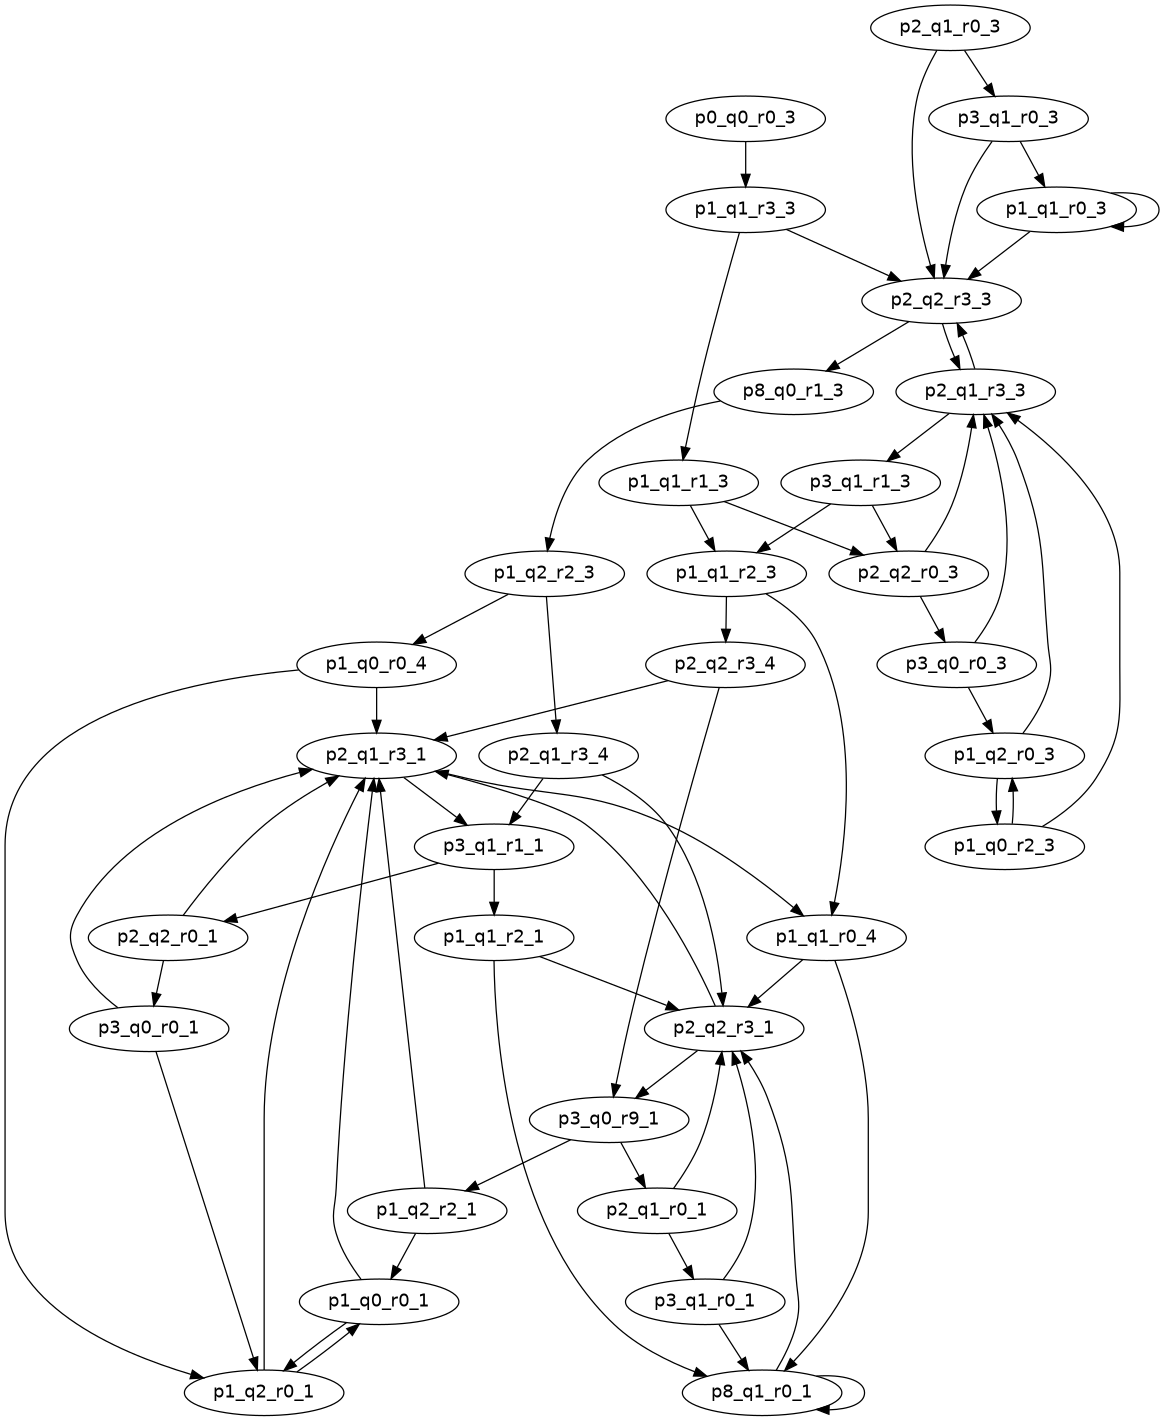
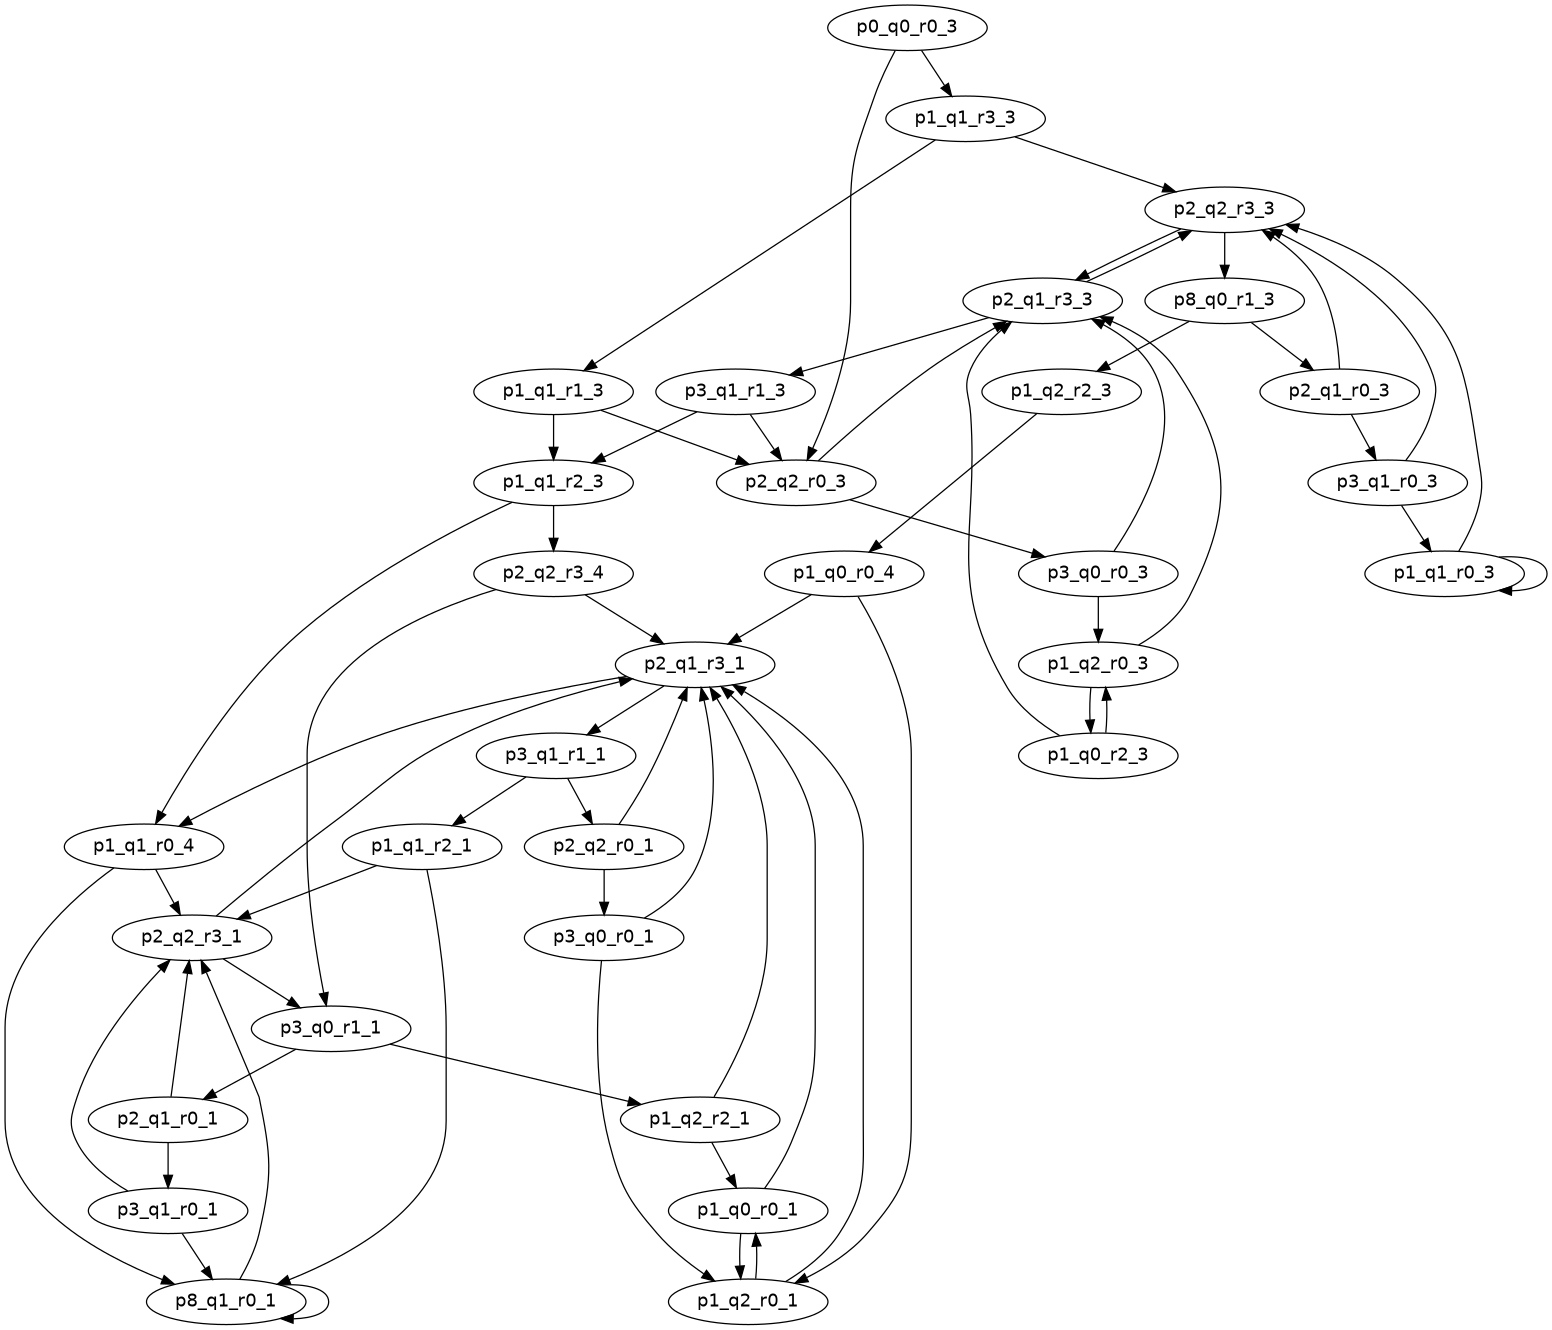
none -> (851, 249)
none -> (1277, 343)
(559, 756) -> none
(609, 1120) -> (331, 1029)
